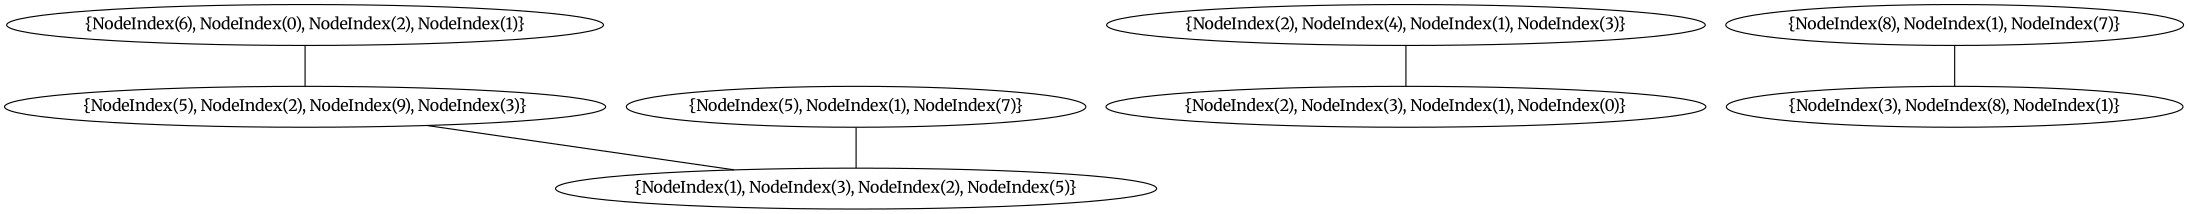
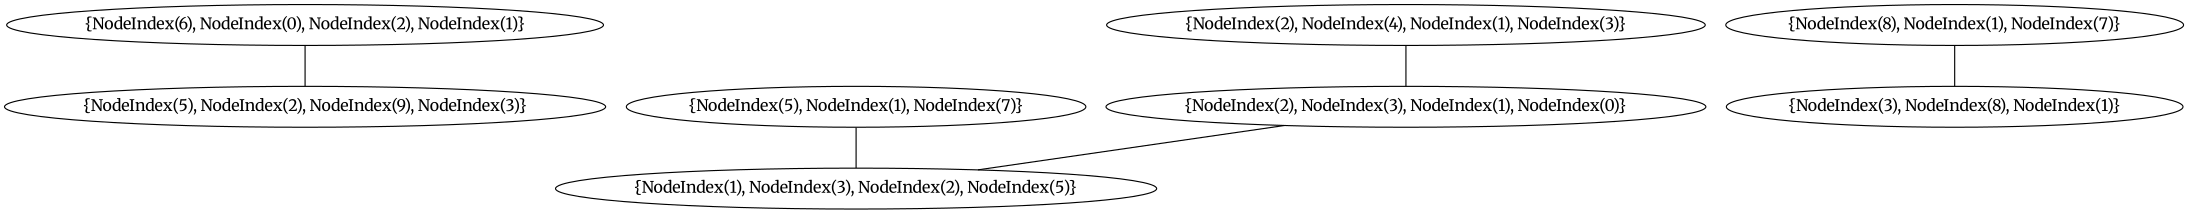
(581, 148) -> (1131, 148)
